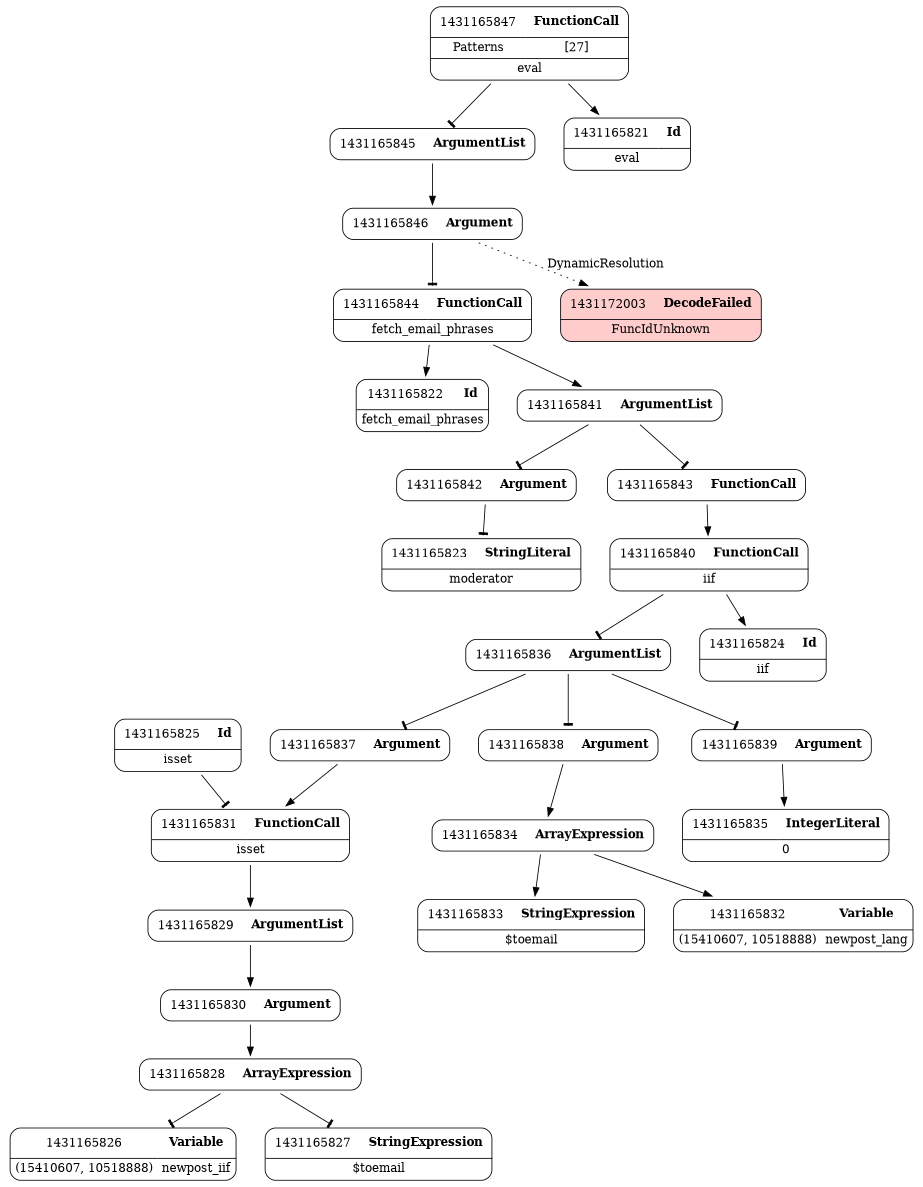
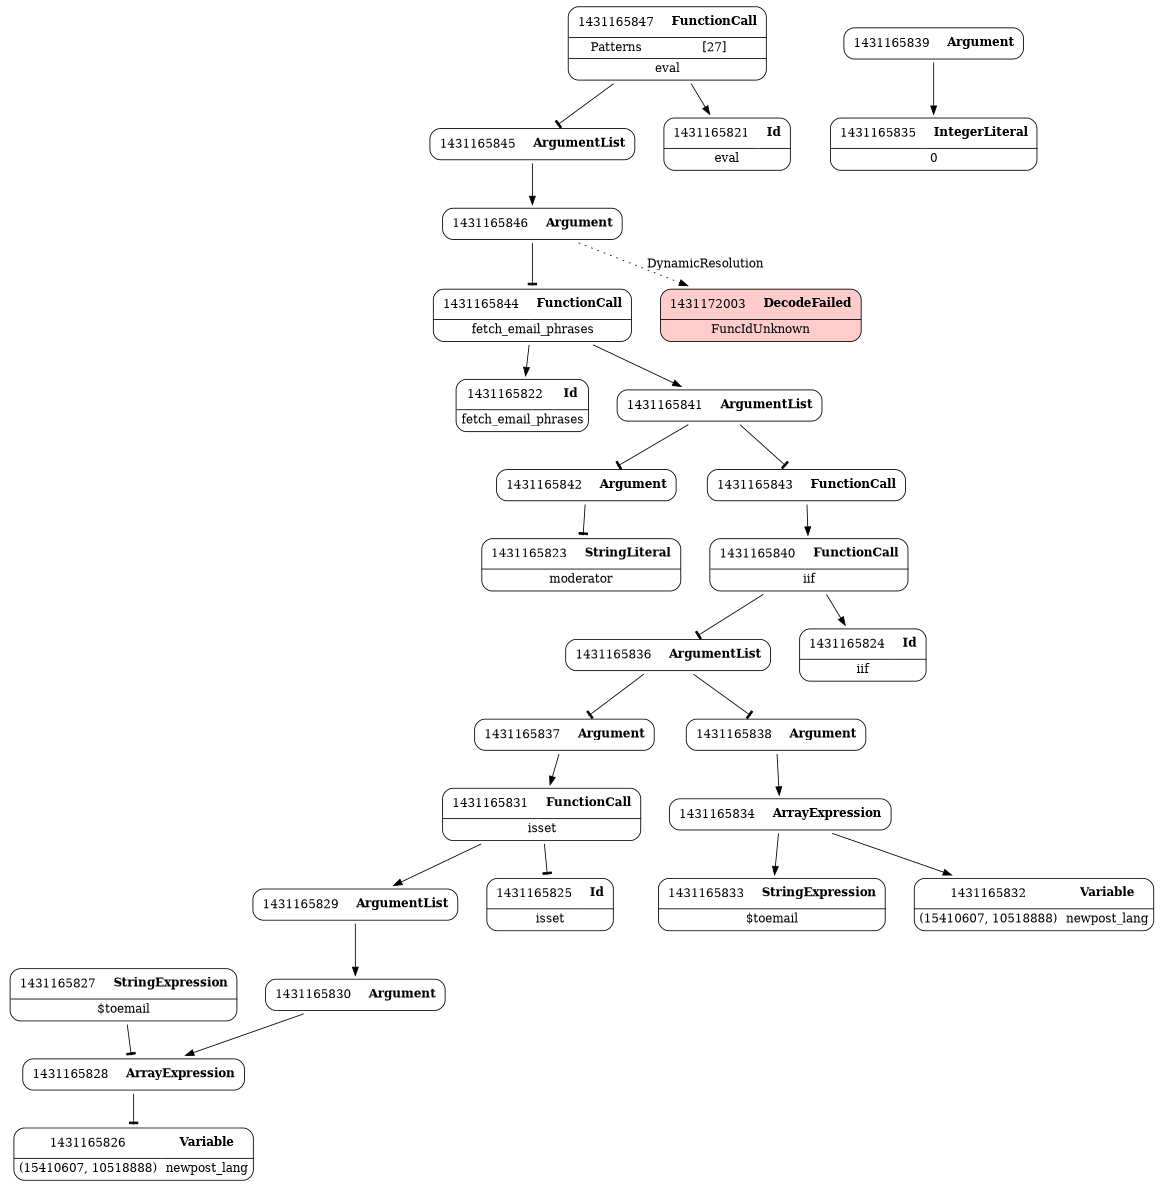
(673, 699) -> none
(213, 789) -> (546, 857)
(304, 1108) -> (129, 1038)
(196, 1168) -> (207, 1168)
